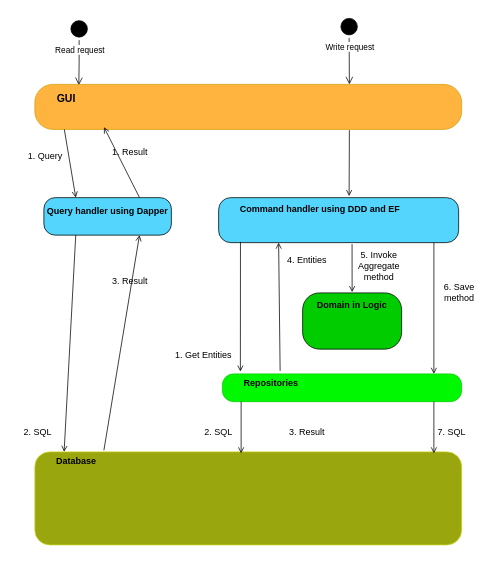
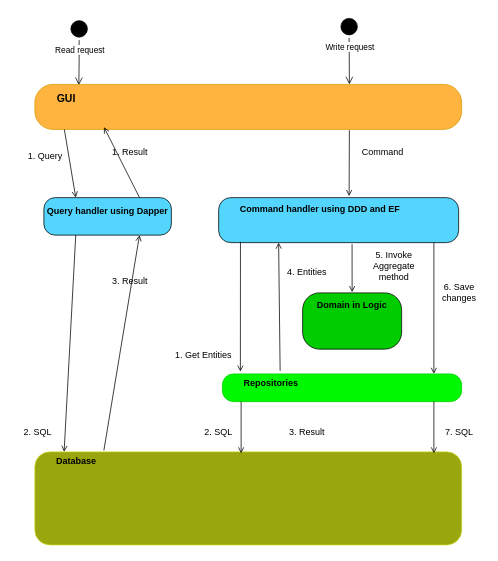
none -> (383, 153)
(307, 261) -> (307, 272)
(379, 266) -> (394, 266)
(459, 292) -> (459, 292)
(452, 432) -> (459, 432)
